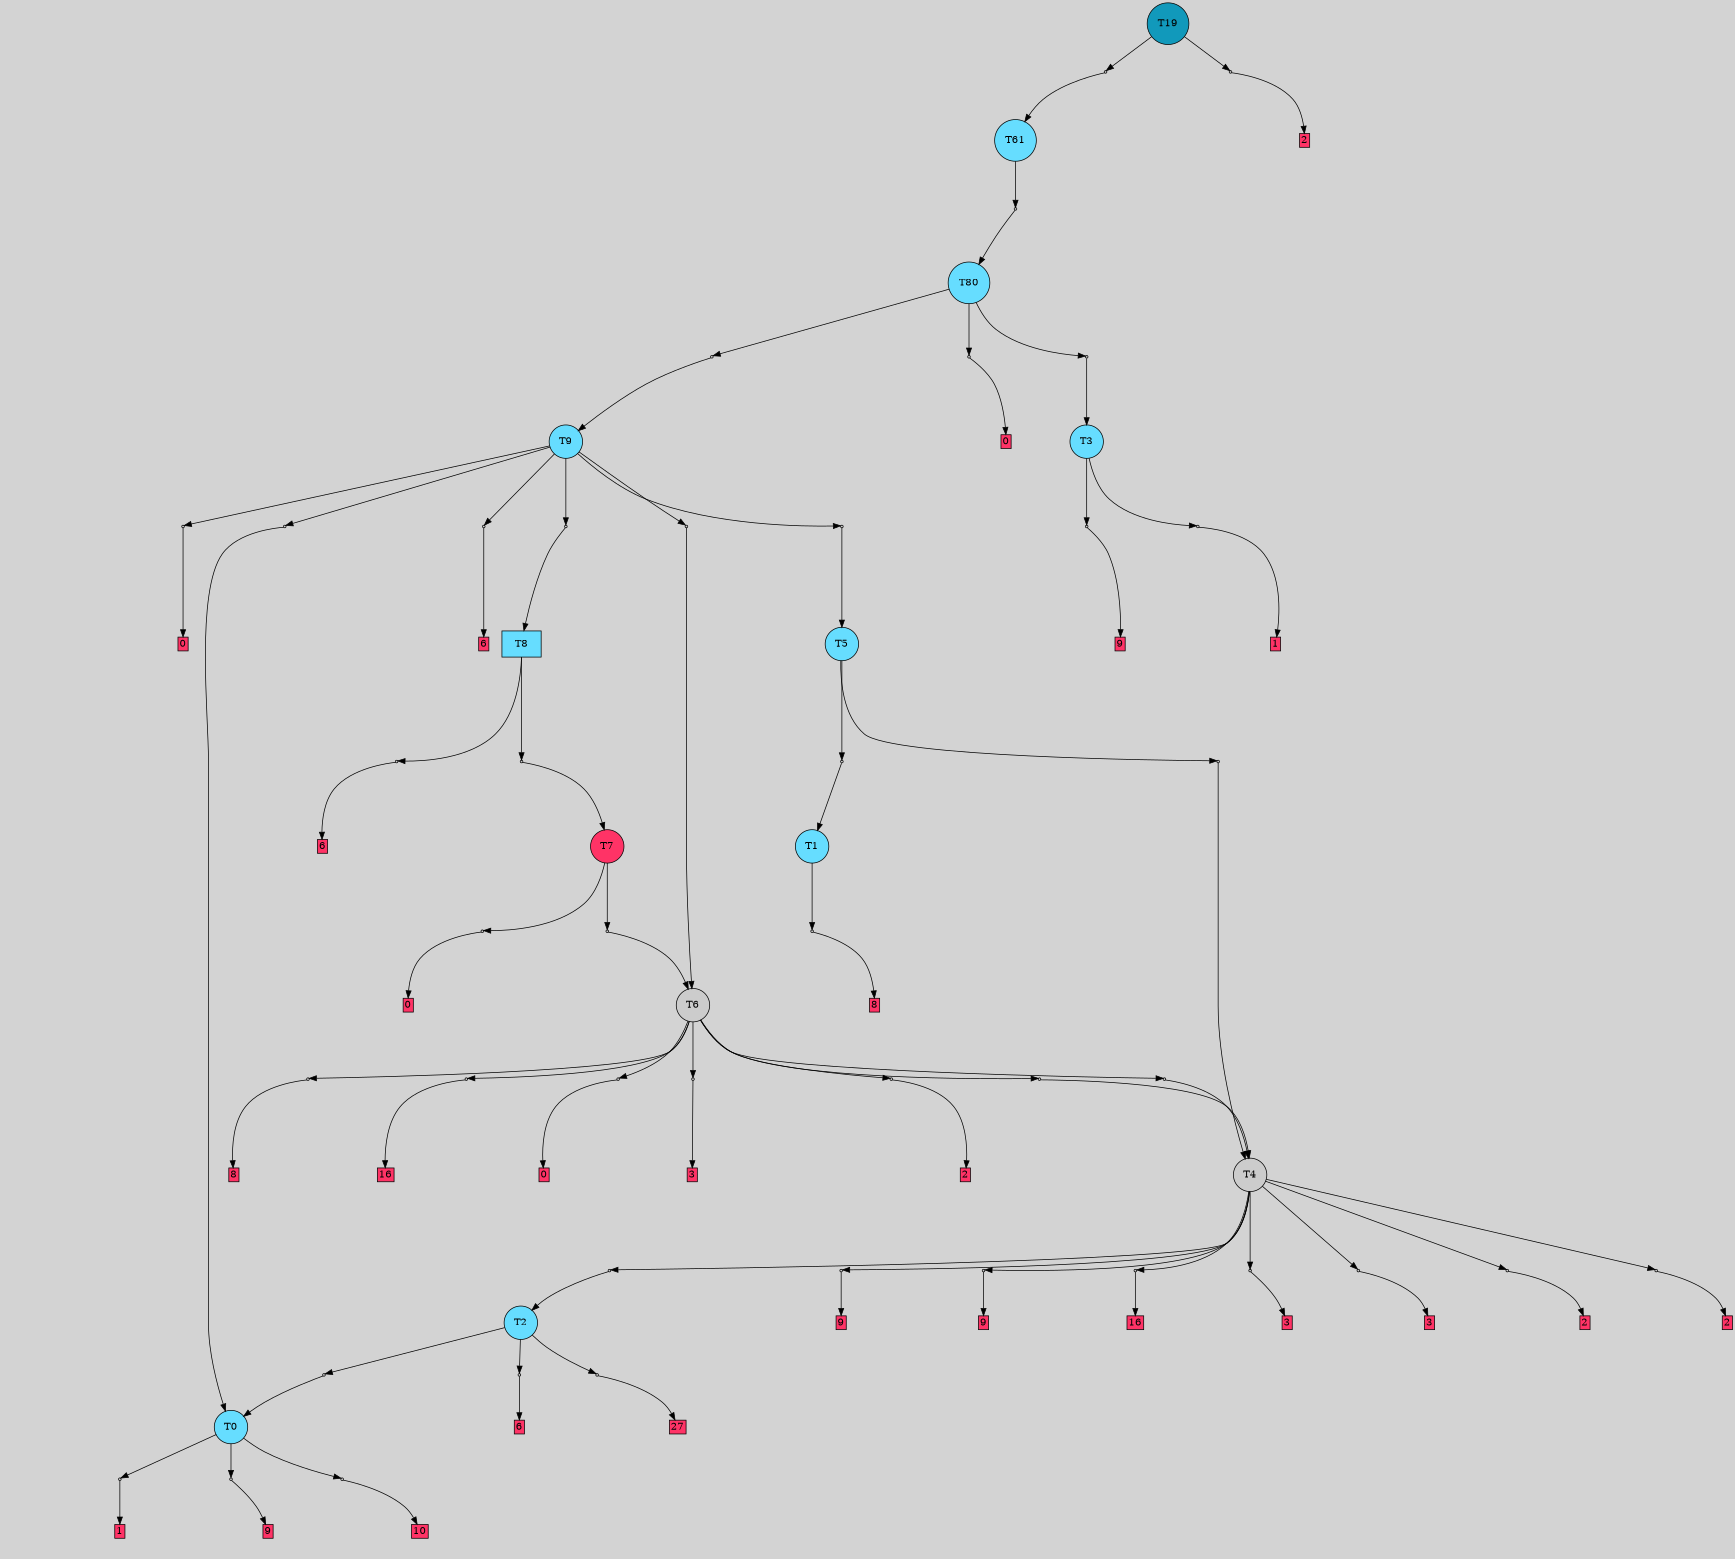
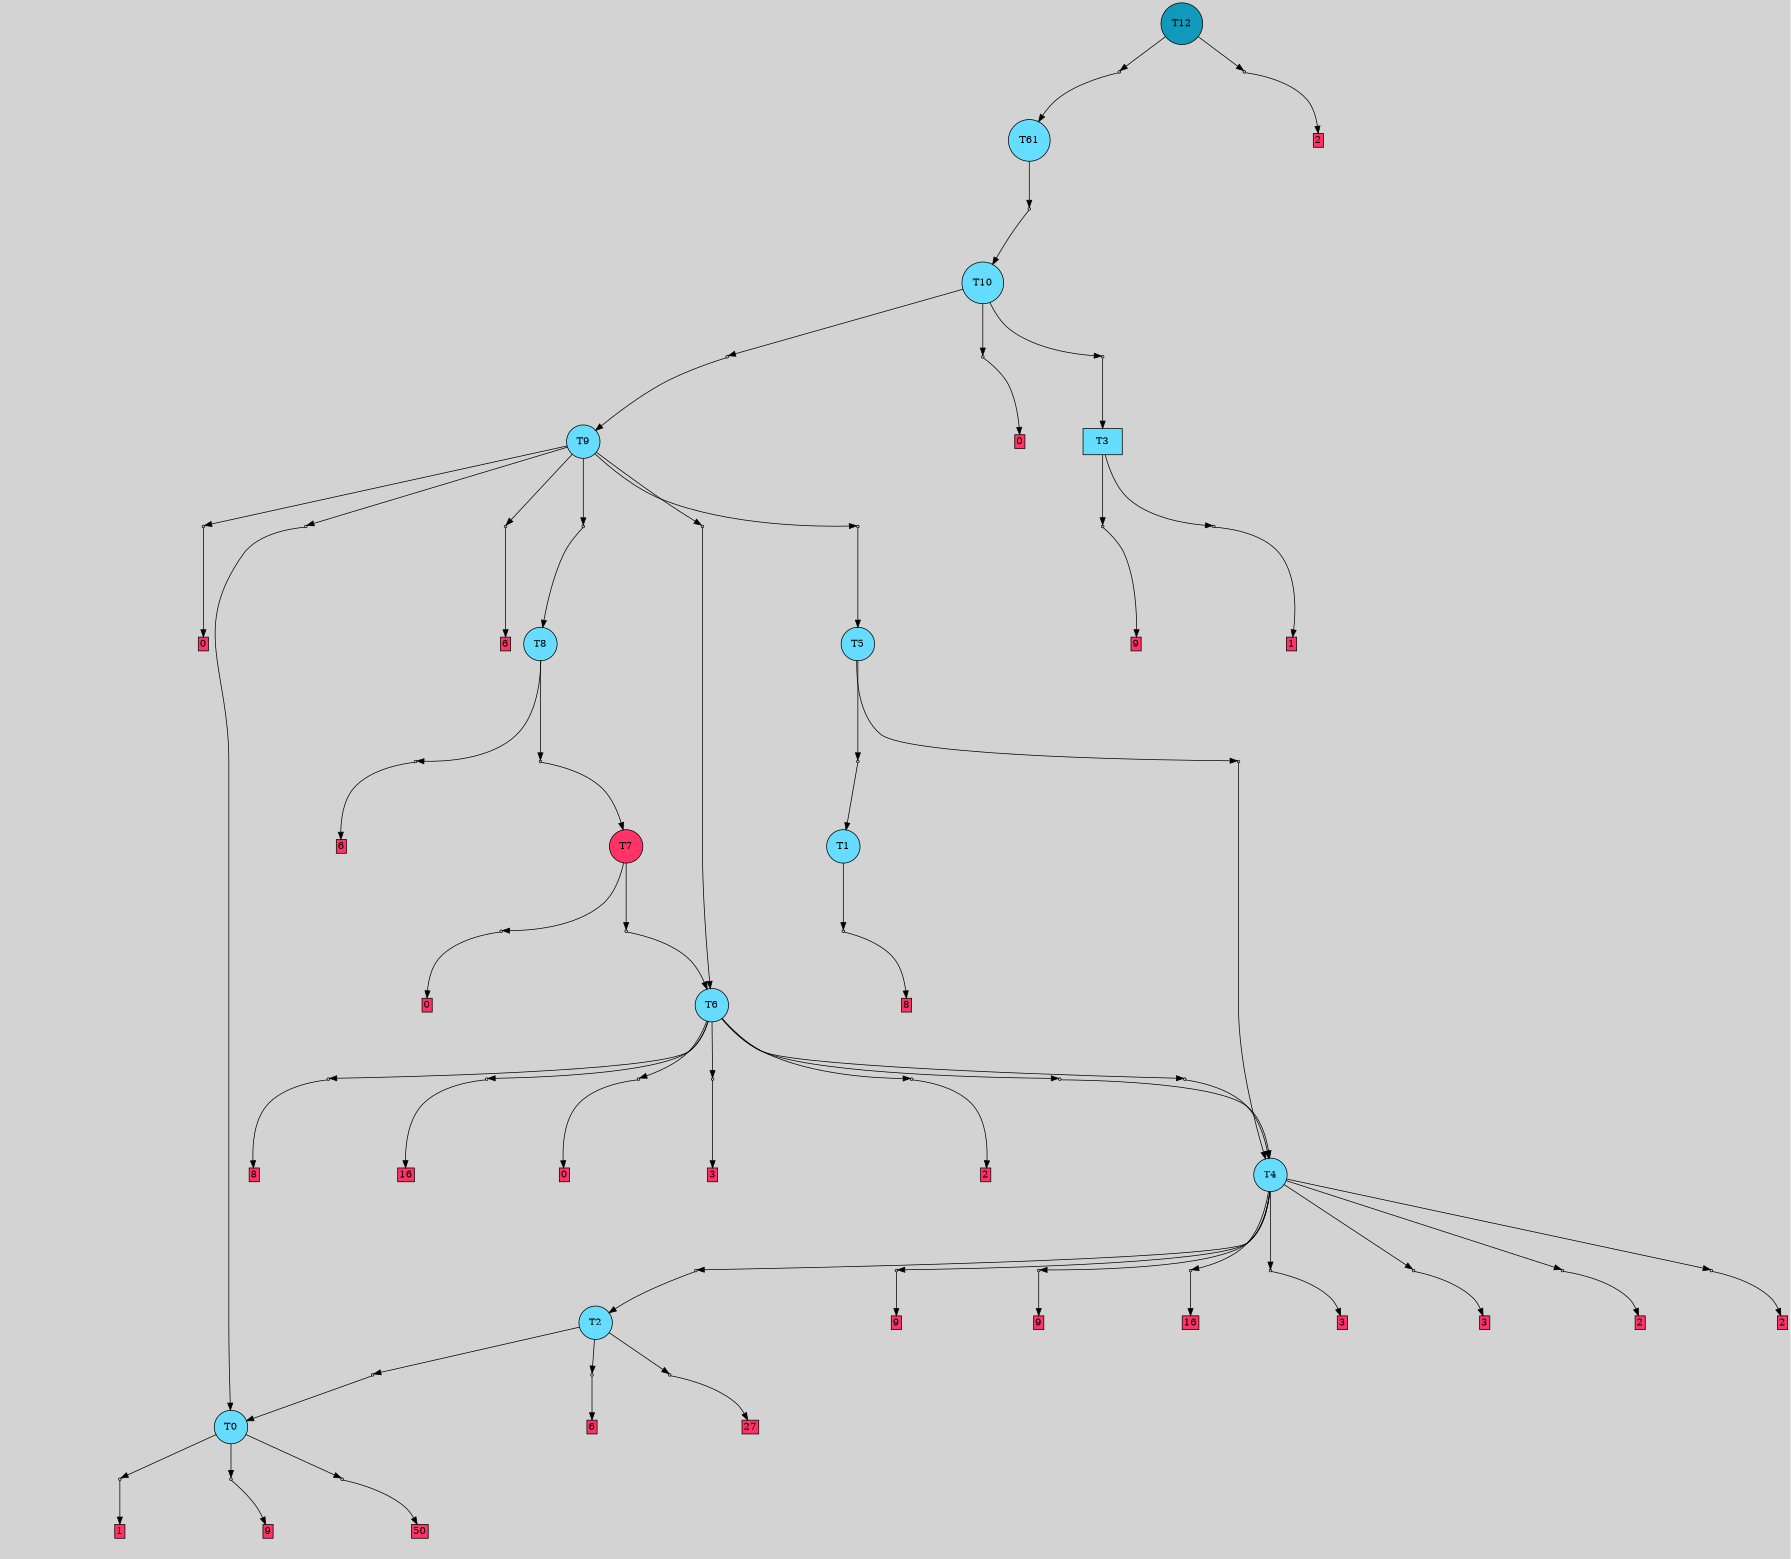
(1168, 24) -> (1182, 24)
(969, 283) -> (983, 283)
(1087, 442) -> (1103, 442)
(522, 644) -> (540, 644)
(693, 1005) -> (712, 1005)
(1250, 1175) -> (1270, 1175)
(420, 1531) -> (420, 1531)
